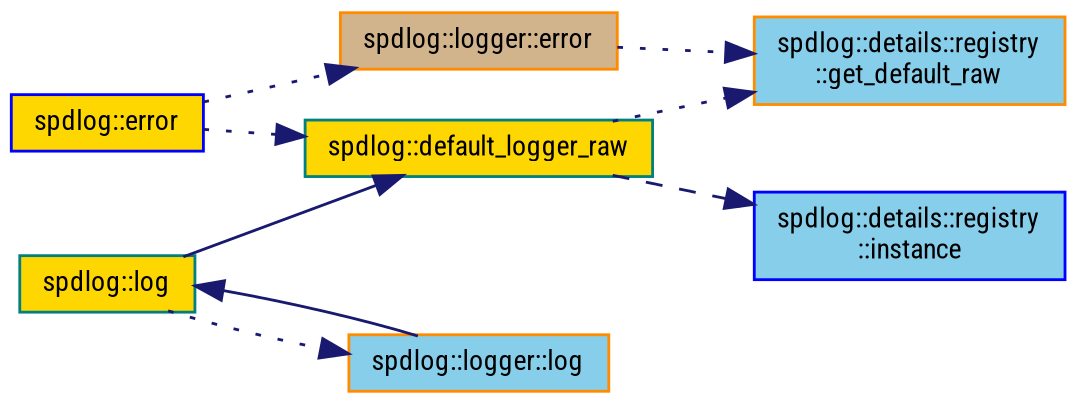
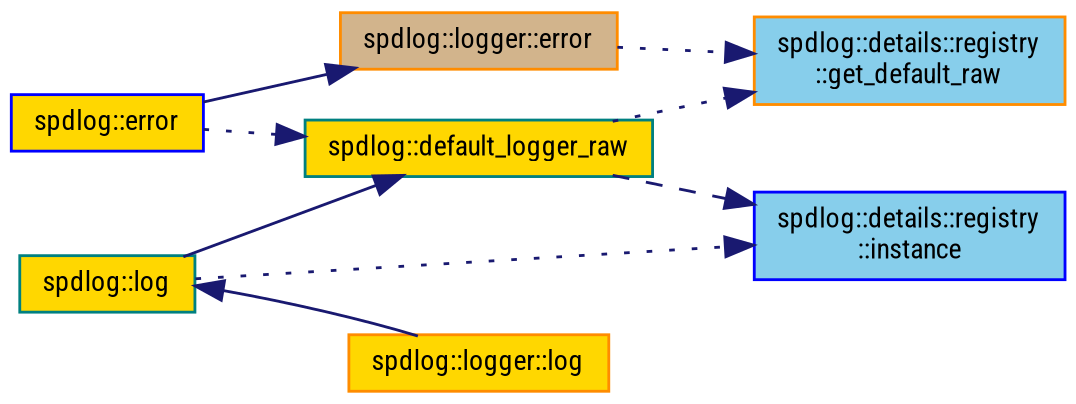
(265, 88) -> (265, 88)
(244, 331) -> (460, 263)
(479, 363) -> (479, 363)
